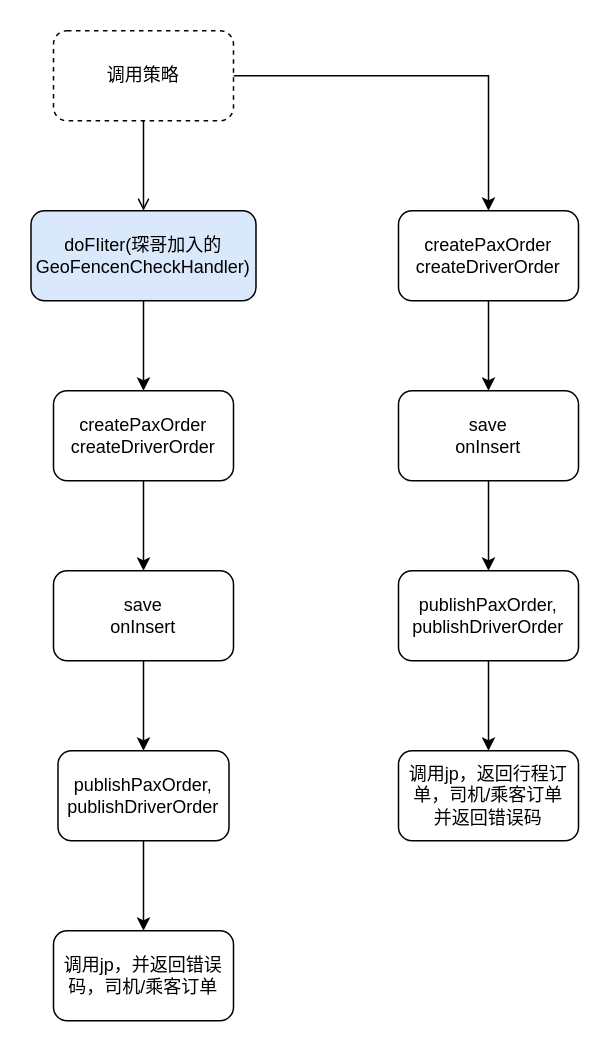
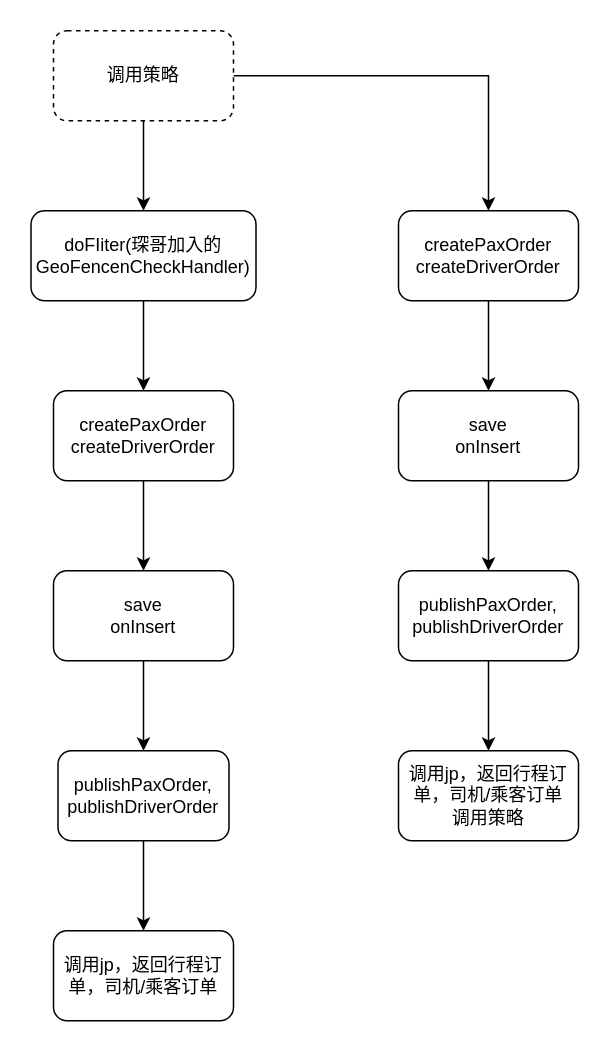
(143, 201) -> (143, 199)
(143, 256) -> (143, 256)
(488, 796) -> (488, 796)
(143, 976) -> (143, 976)
